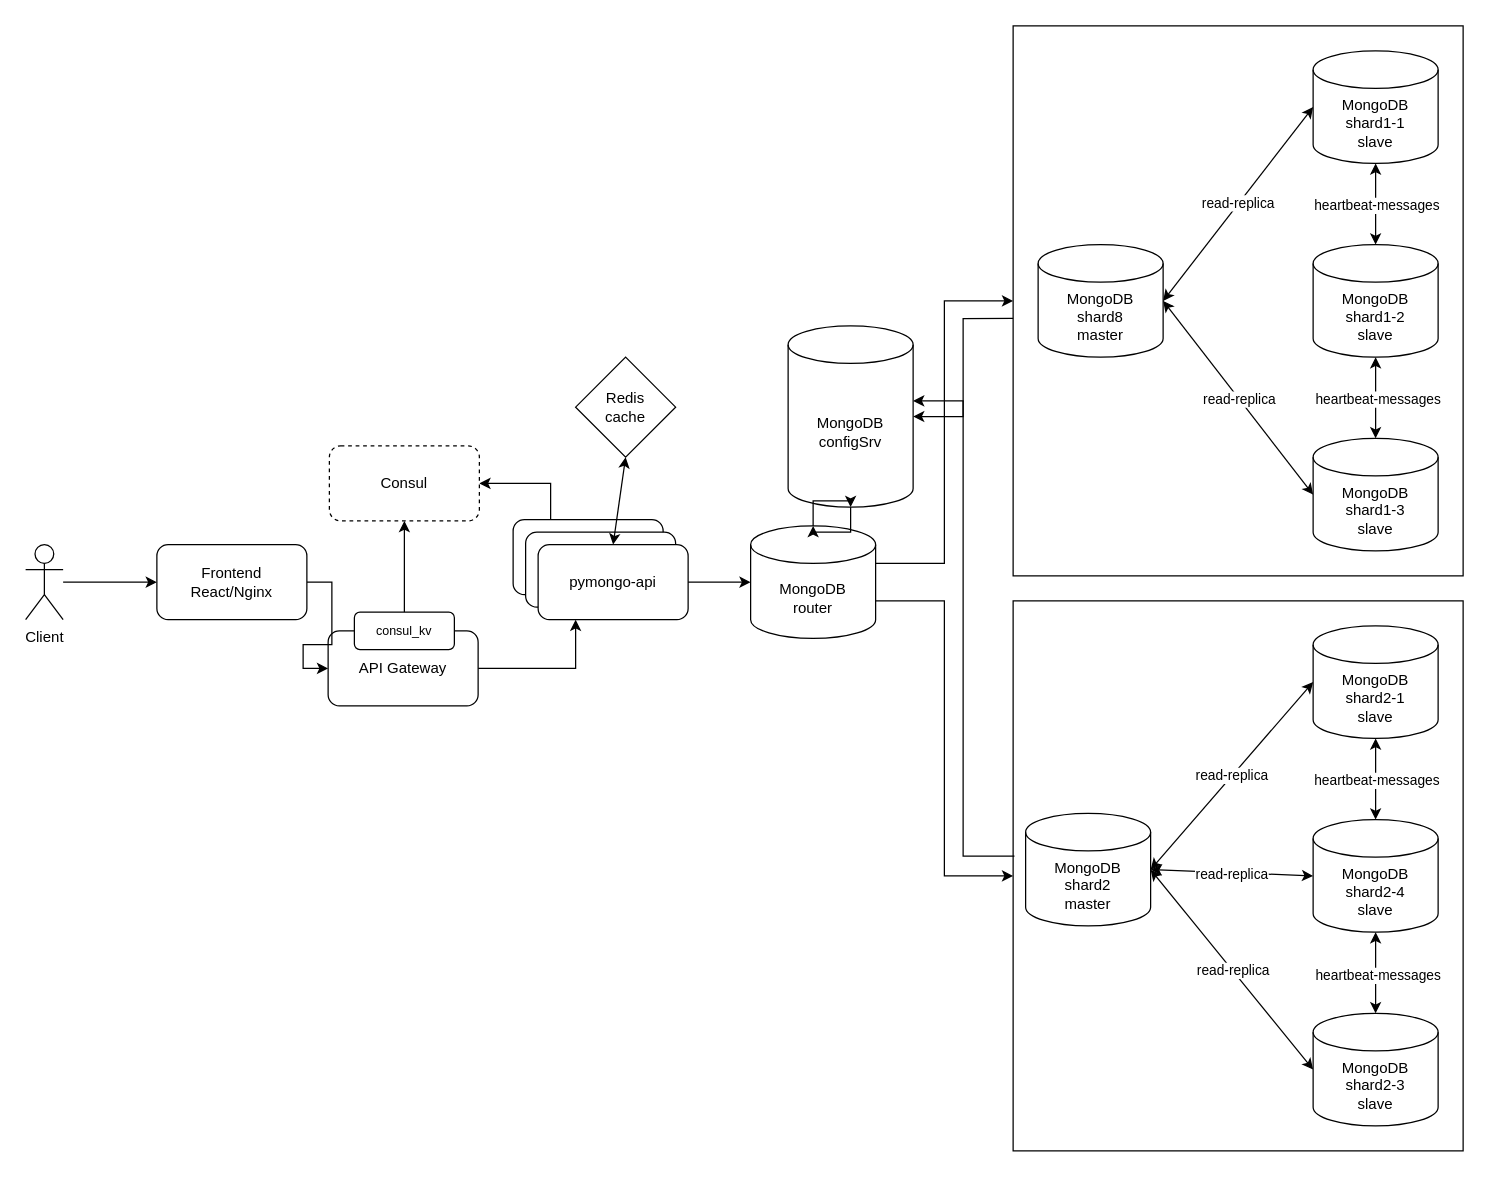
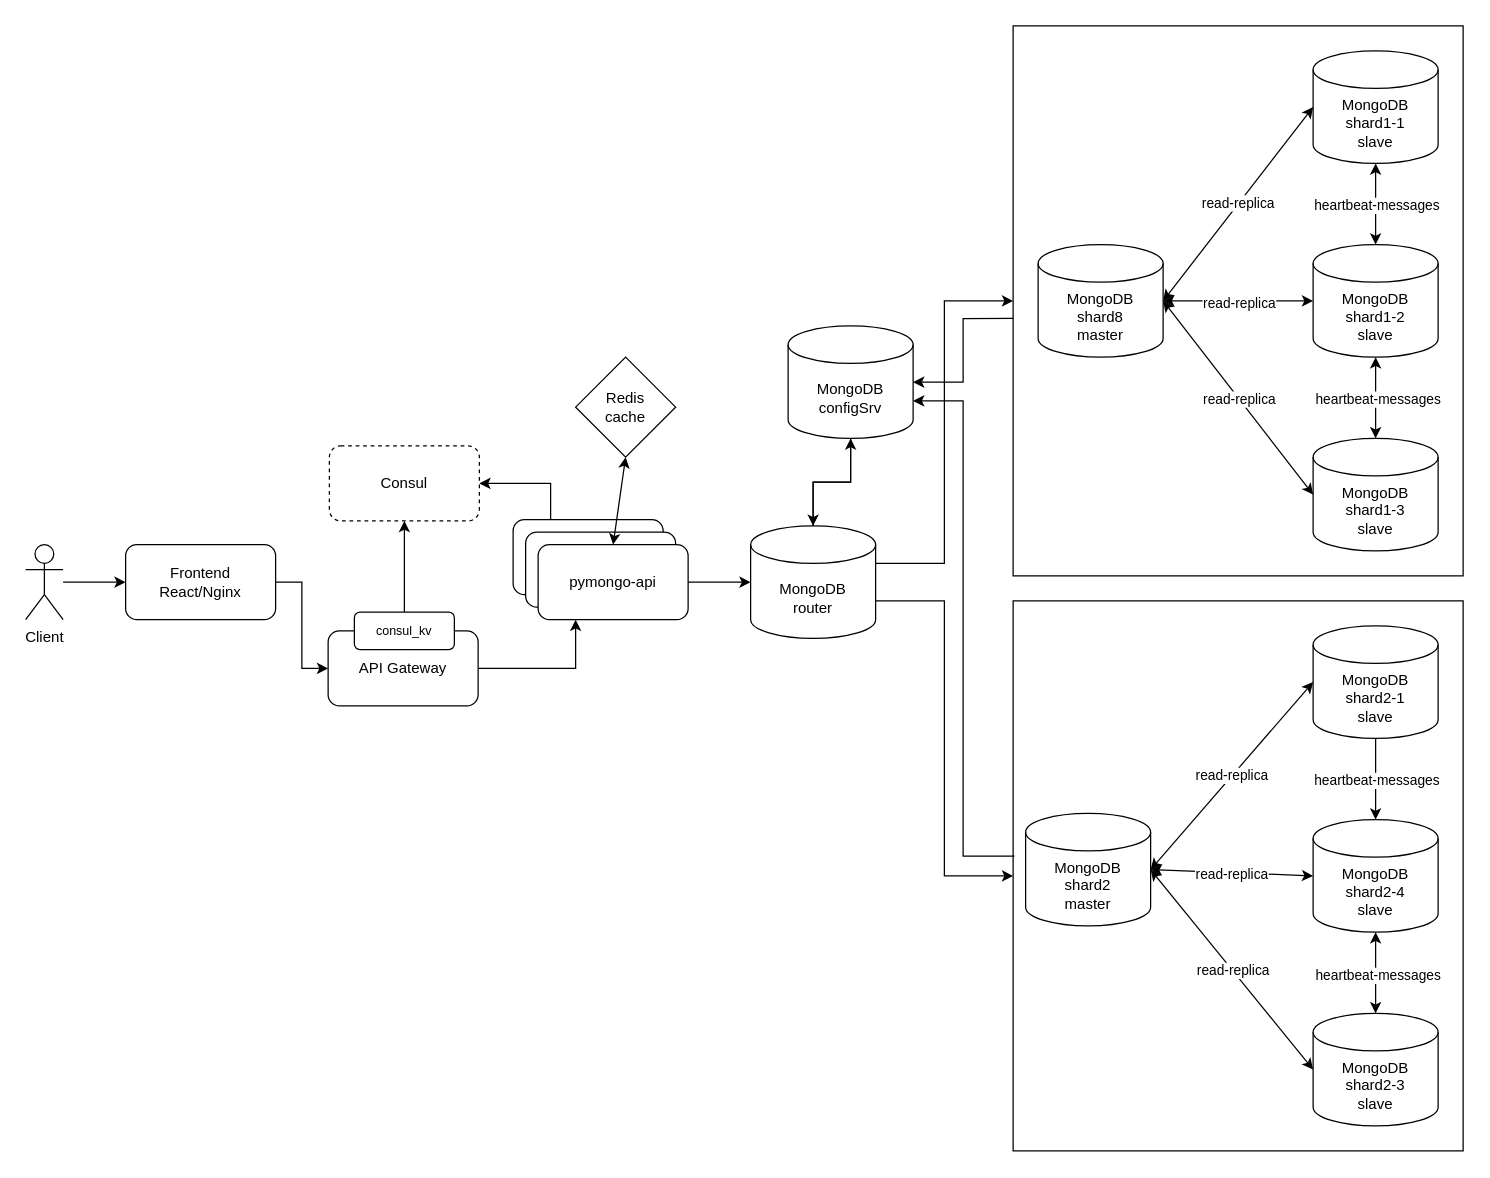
none -> (1238, 301)
(851, 416) -> (851, 382)
(232, 582) -> (201, 582)
(1376, 748) -> (1376, 745)
